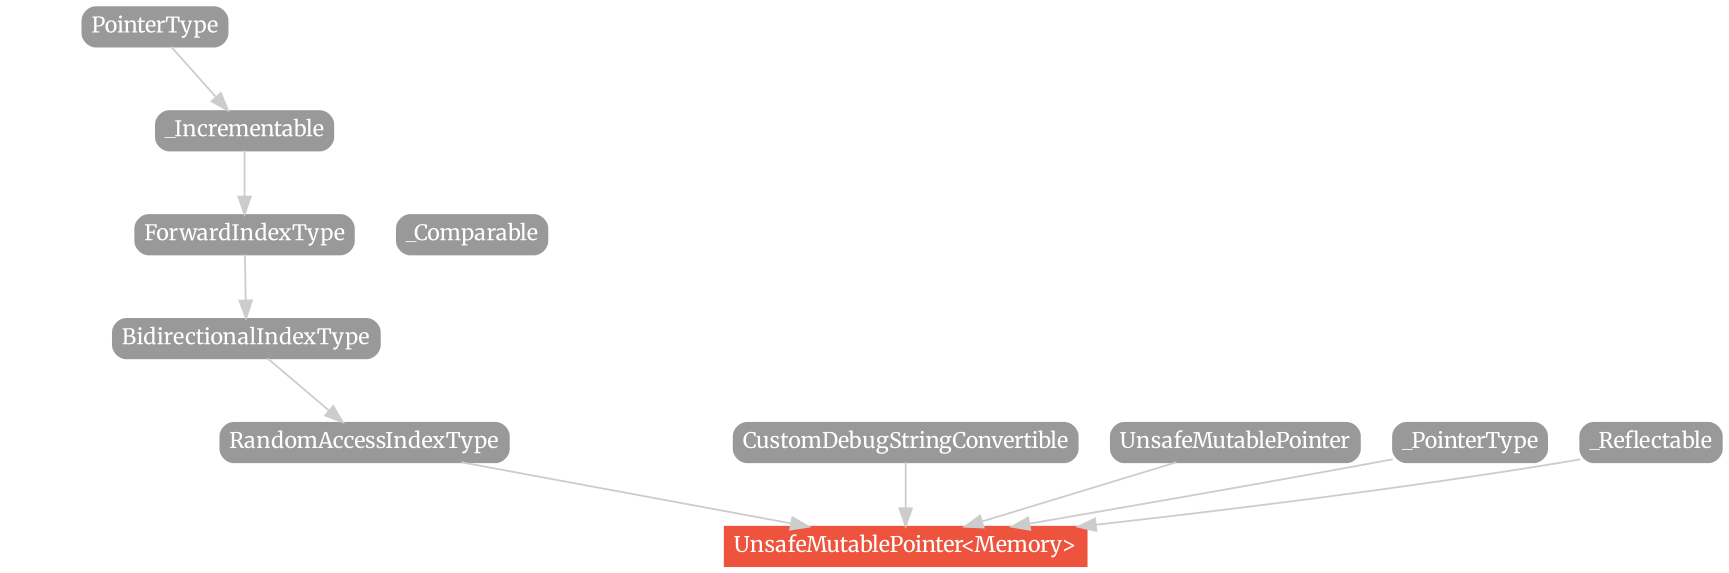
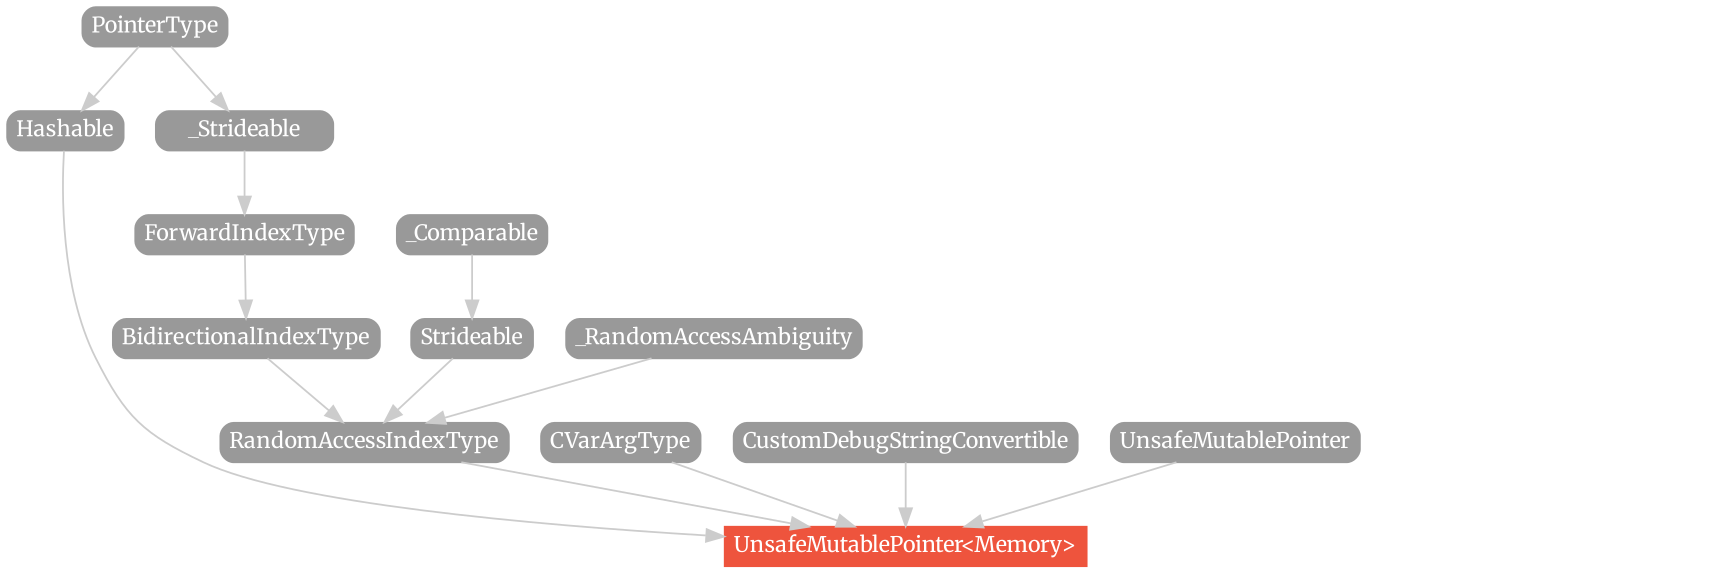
none -> (65, 131)
(245, 131) -> (245, 131)
none -> (472, 339)
none -> (714, 339)
none -> (621, 443)
(1470, 443) -> none
(1651, 443) -> none
